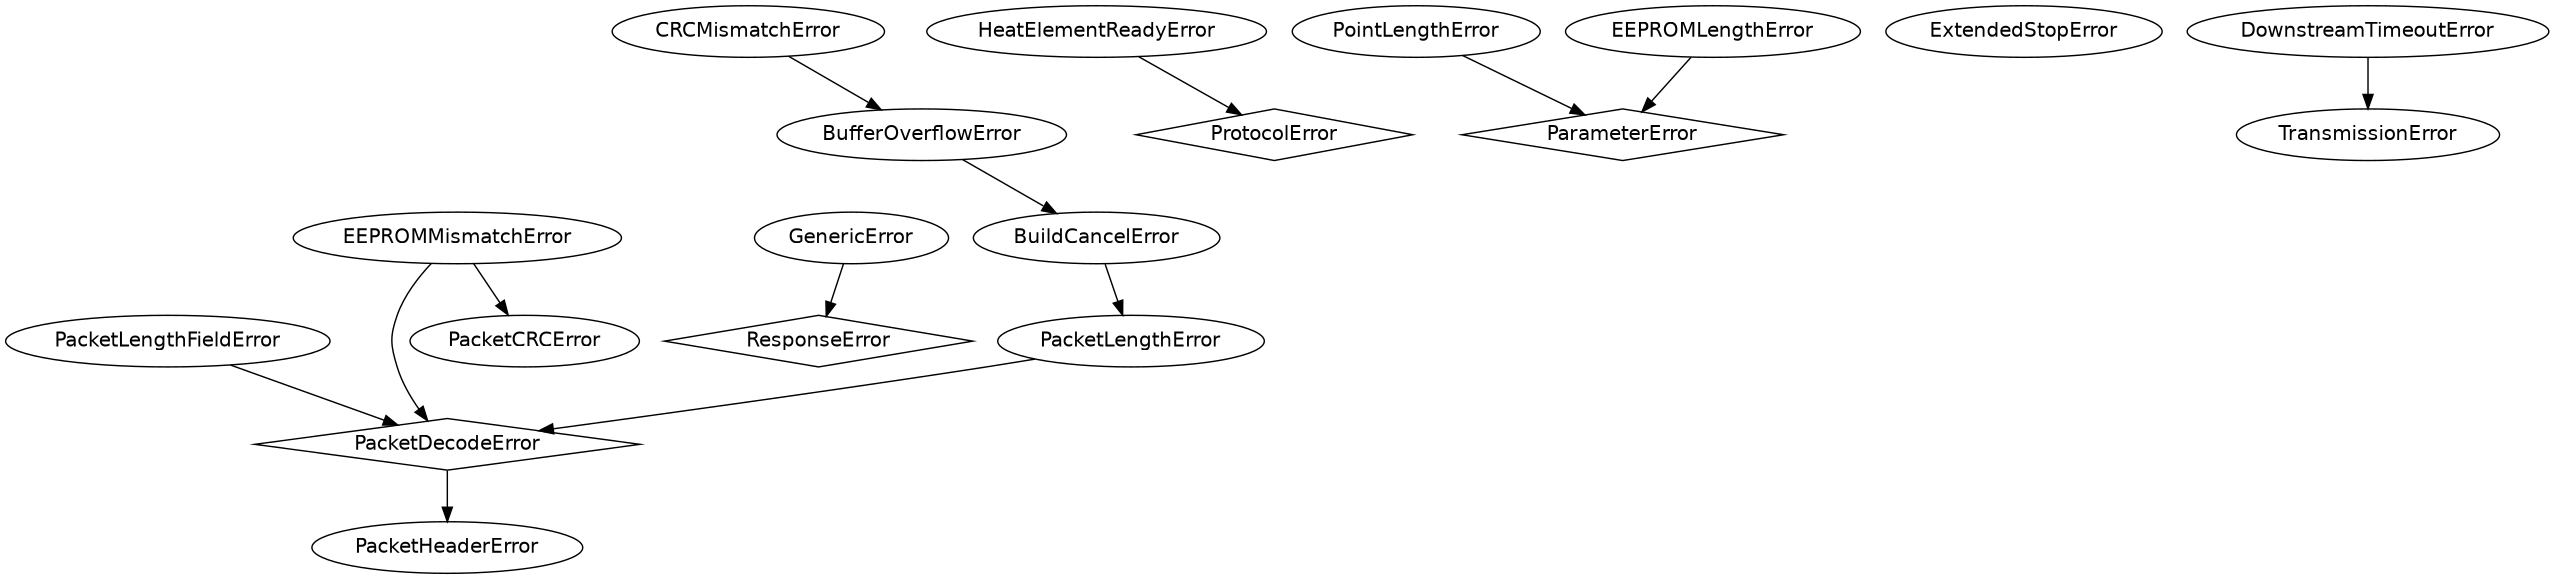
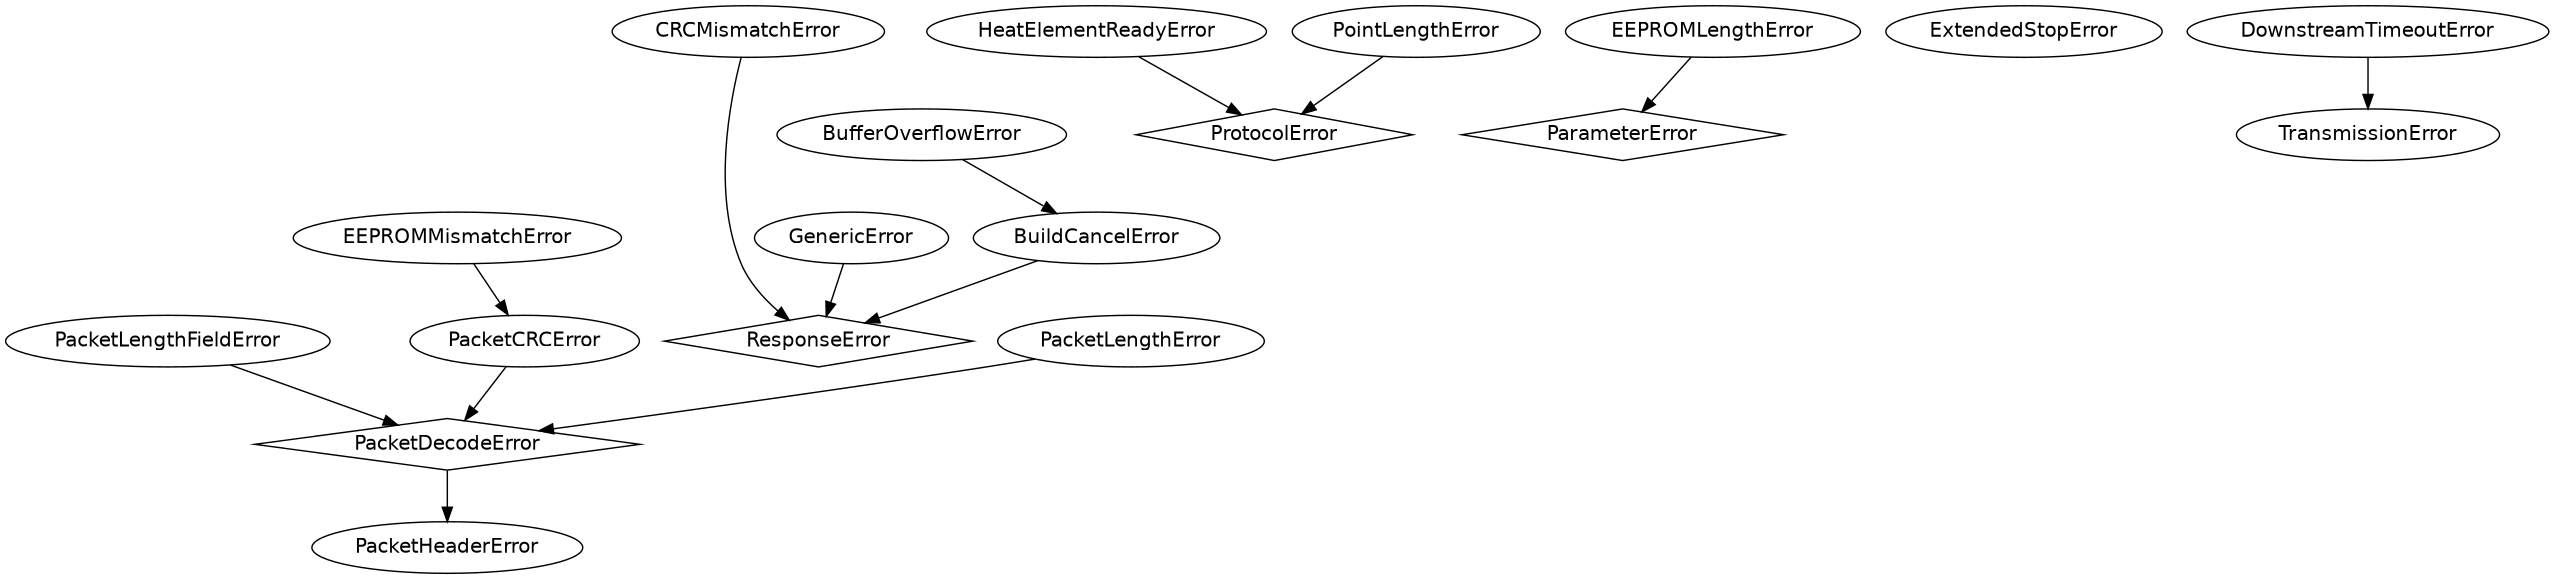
(828, 79) -> (726, 191)
(1517, 82) -> (1348, 81)
(1111, 283) -> (958, 289)
(392, 334) -> (490, 388)
